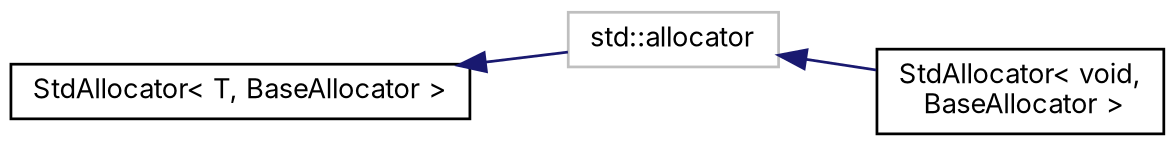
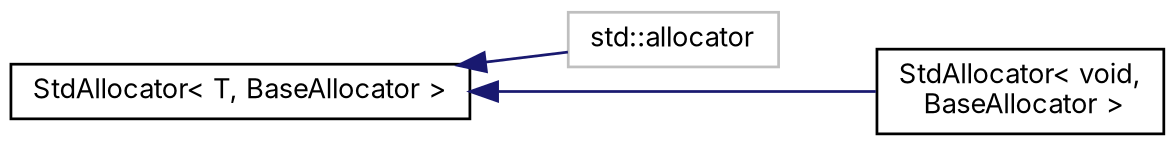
(841, 65) -> (687, 92)
